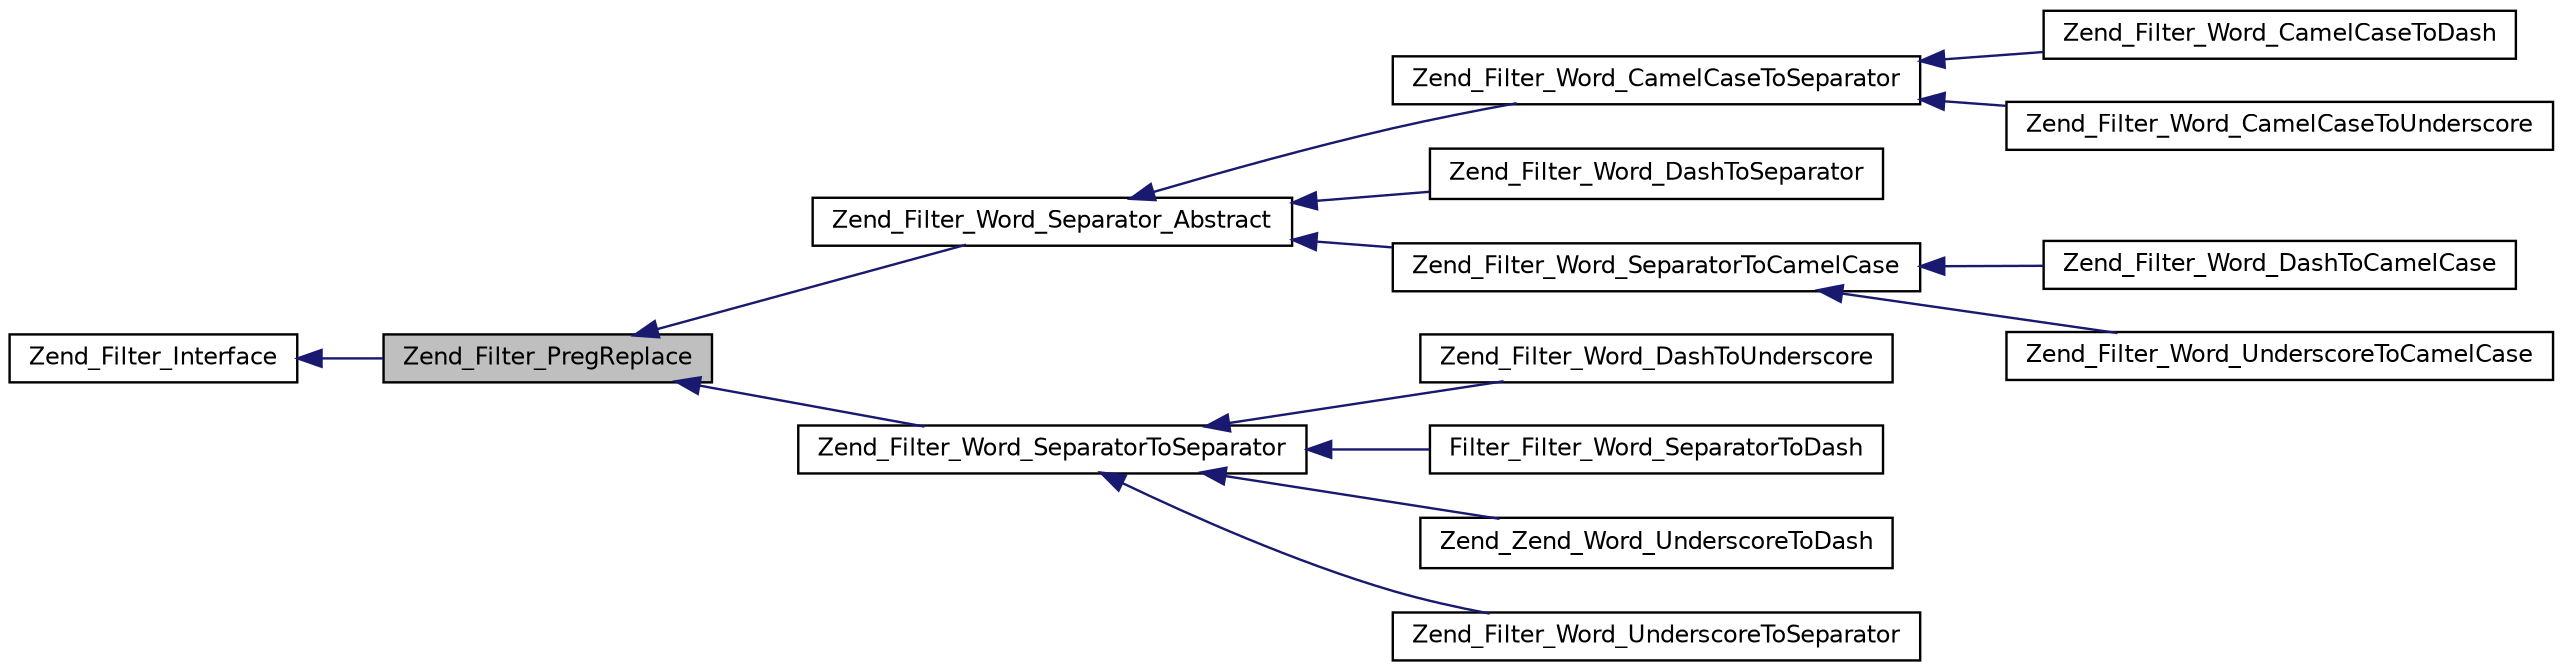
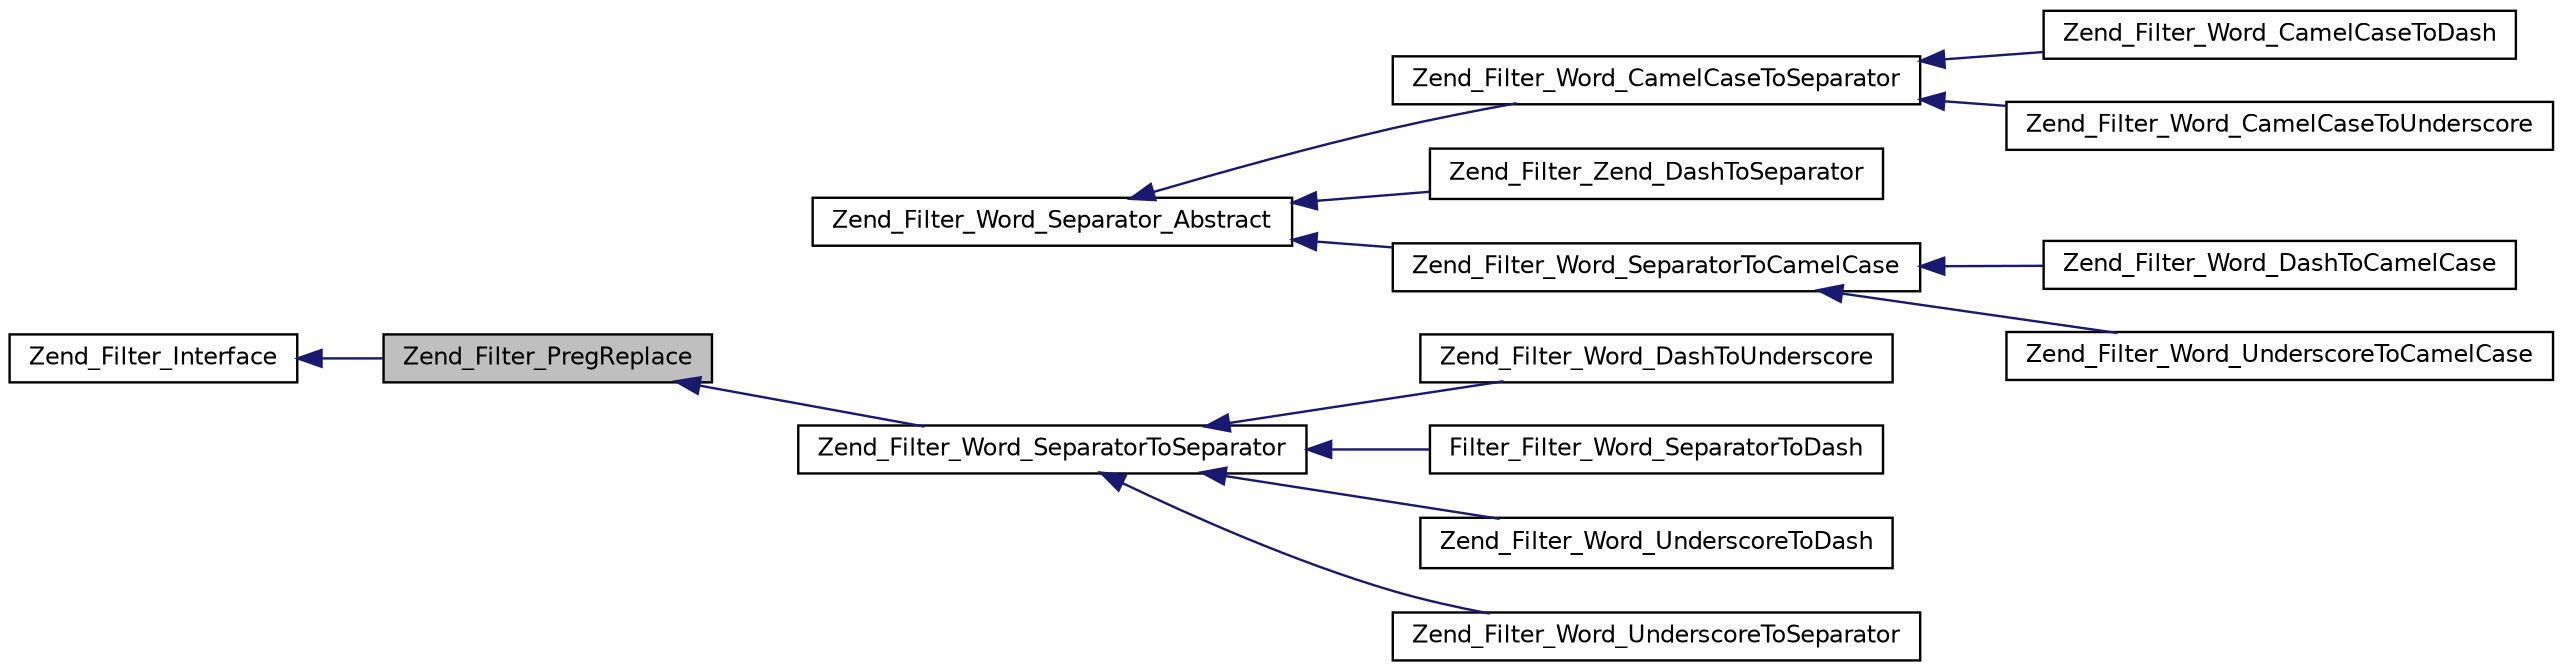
(1656, 174) -> (1656, 174)
(812, 287) -> none
(1656, 543) -> (1656, 543)
